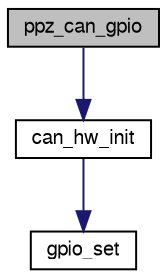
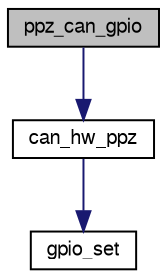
(83, 139) -> (83, 139)
